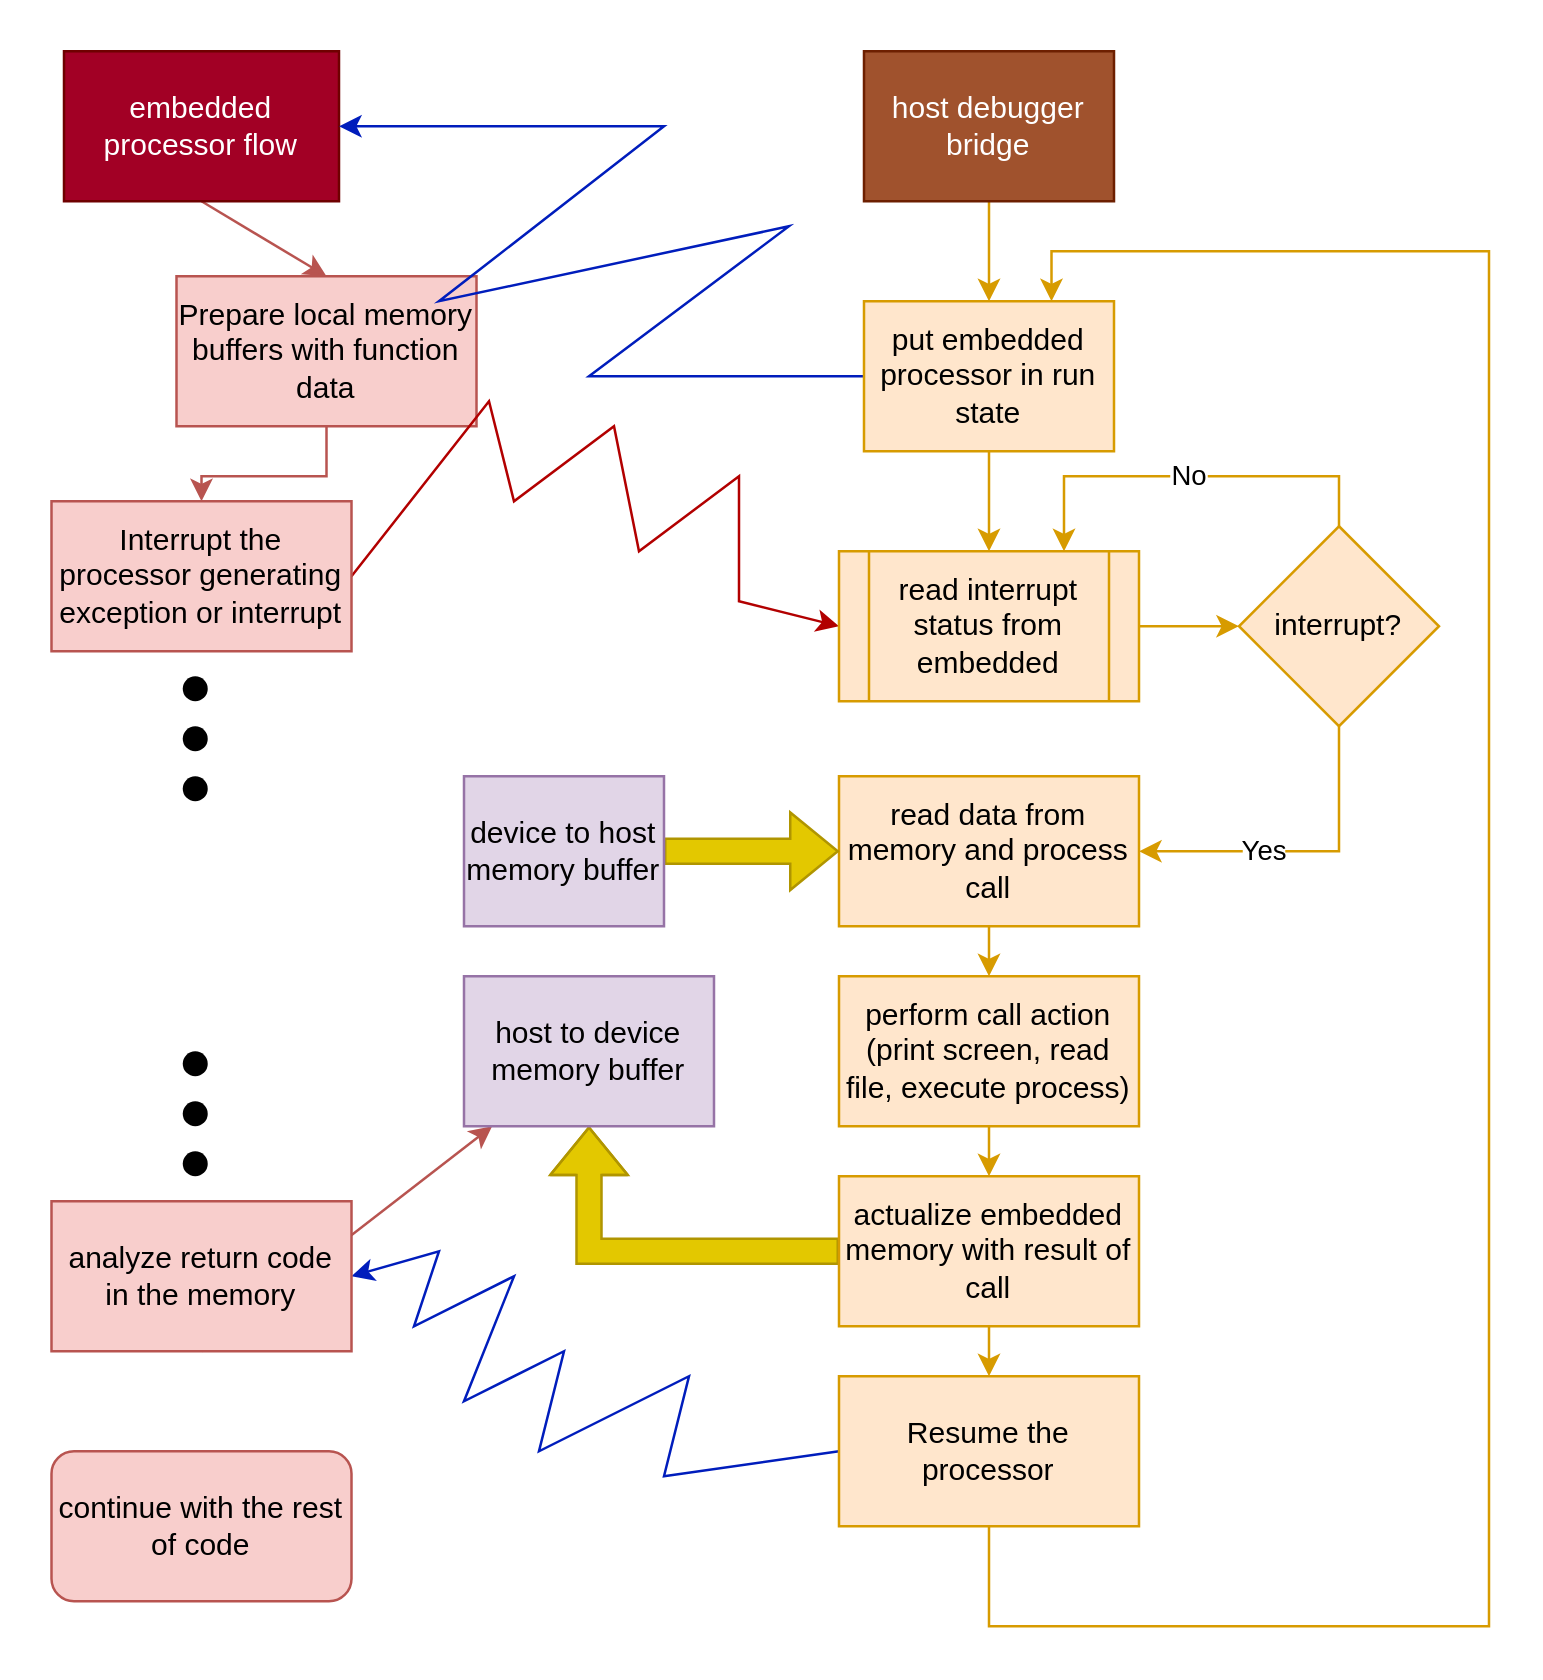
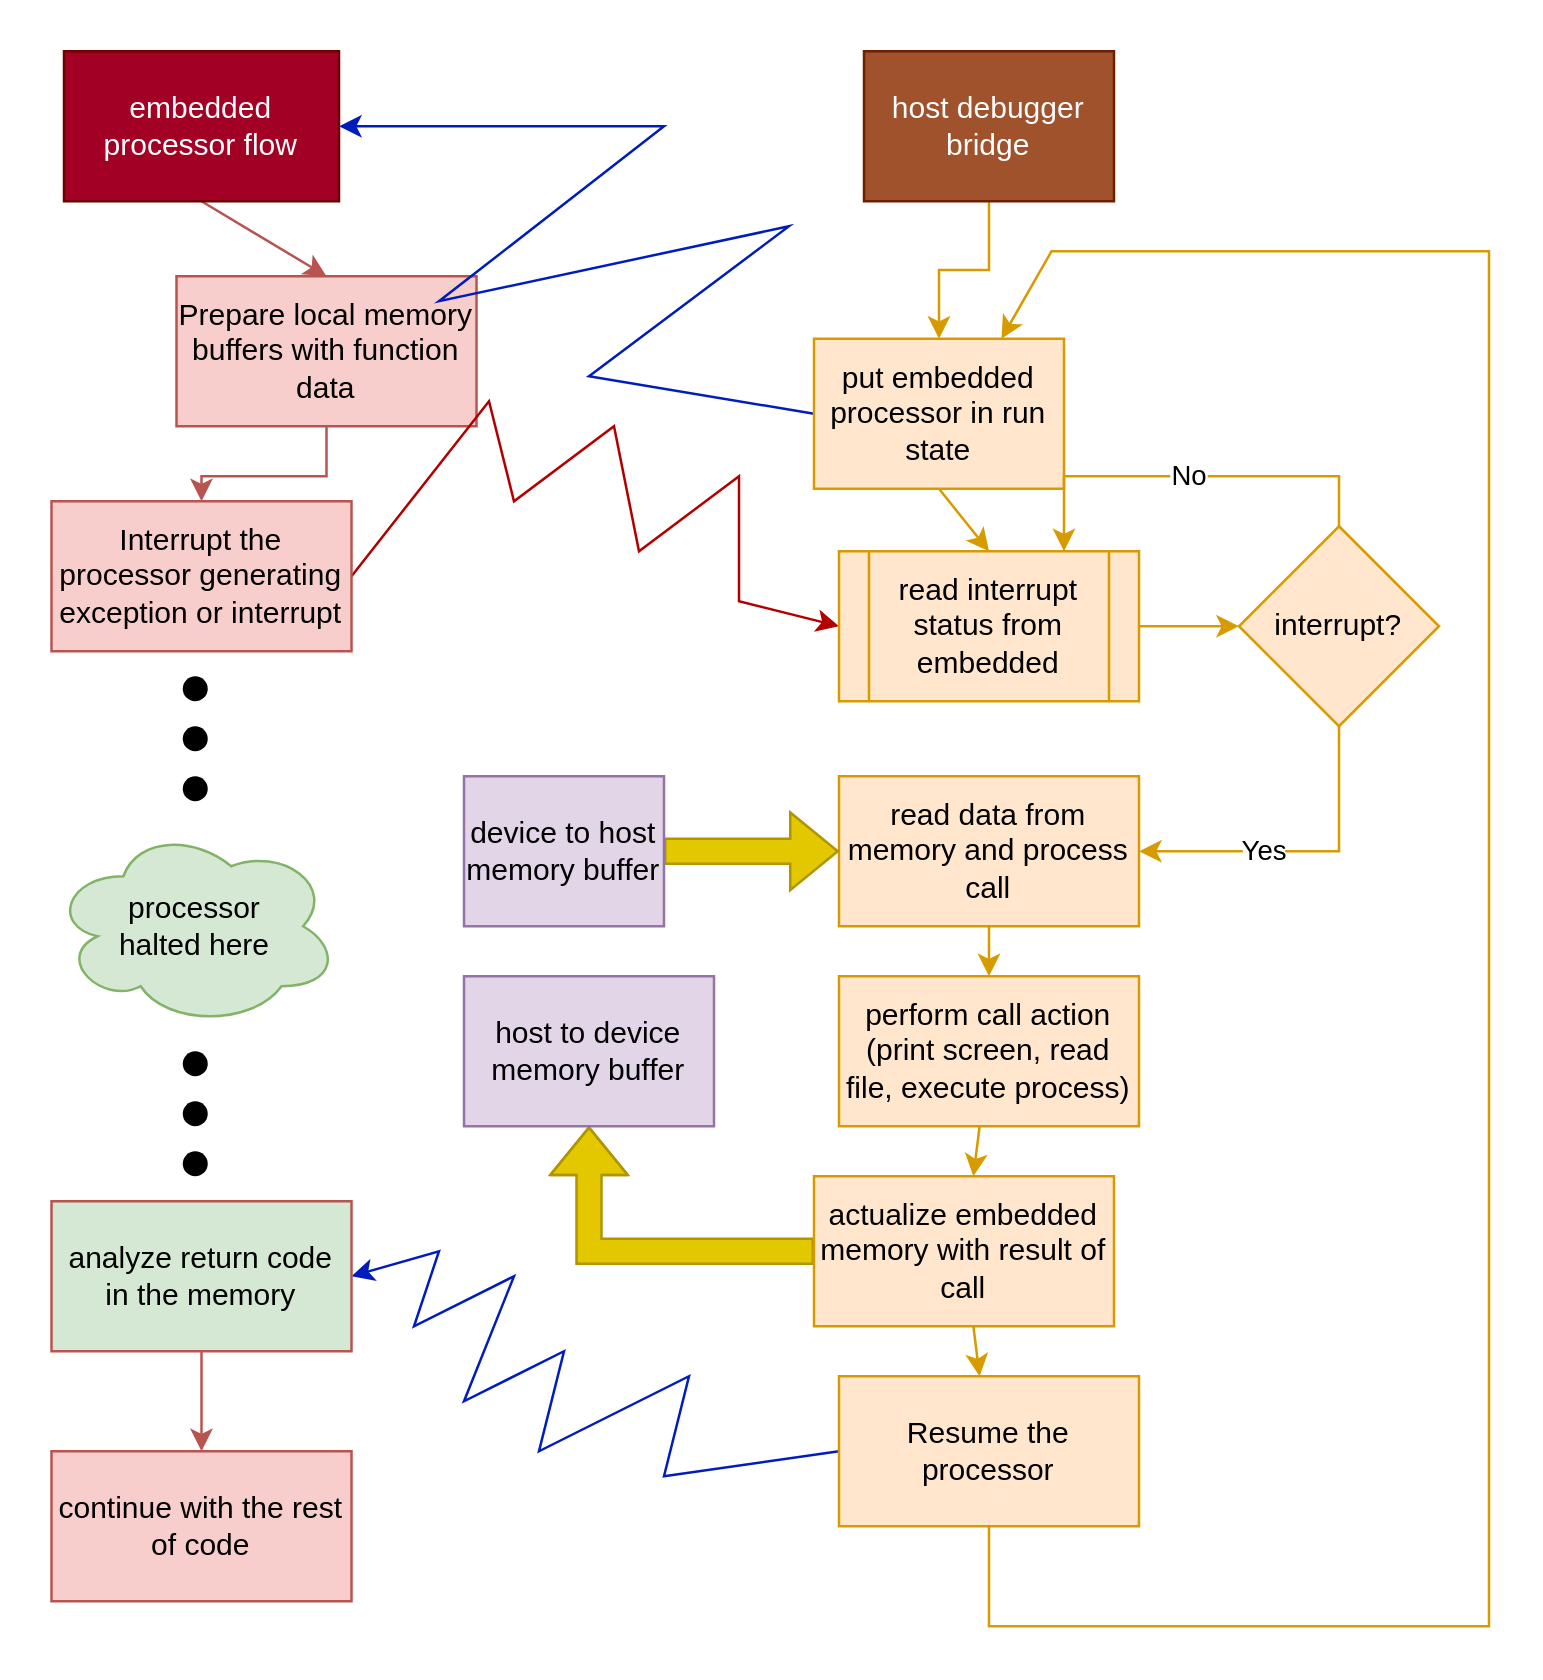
(989, 376) -> (939, 414)
none -> (195, 926)
(415, 1186) -> (201, 1393)
(989, 1251) -> (964, 1251)
(201, 1276) -> (201, 1276)
(201, 1526) -> (201, 1526)
